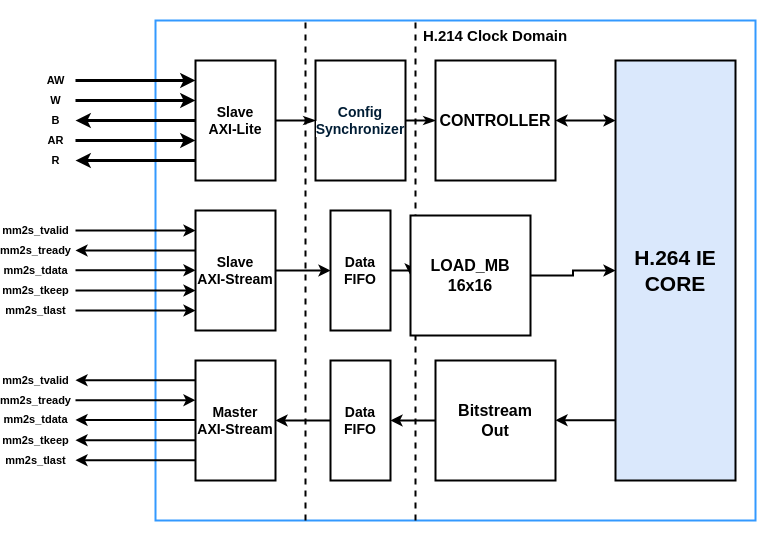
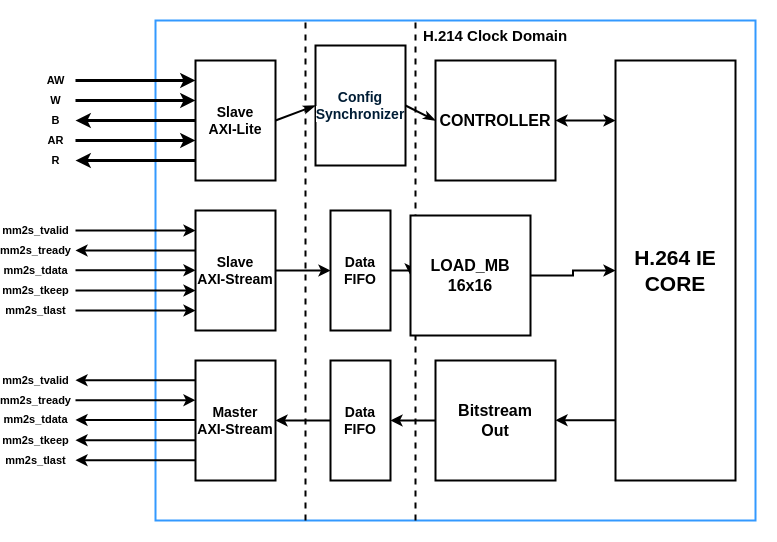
(361, 121) -> (361, 106)
(676, 271) -> (676, 271)
